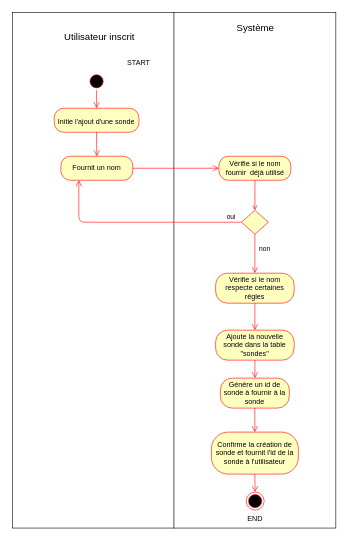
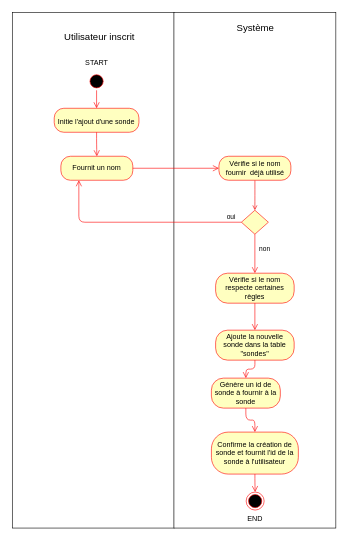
(139, 63) -> (97, 63)
(255, 393) -> (246, 393)
